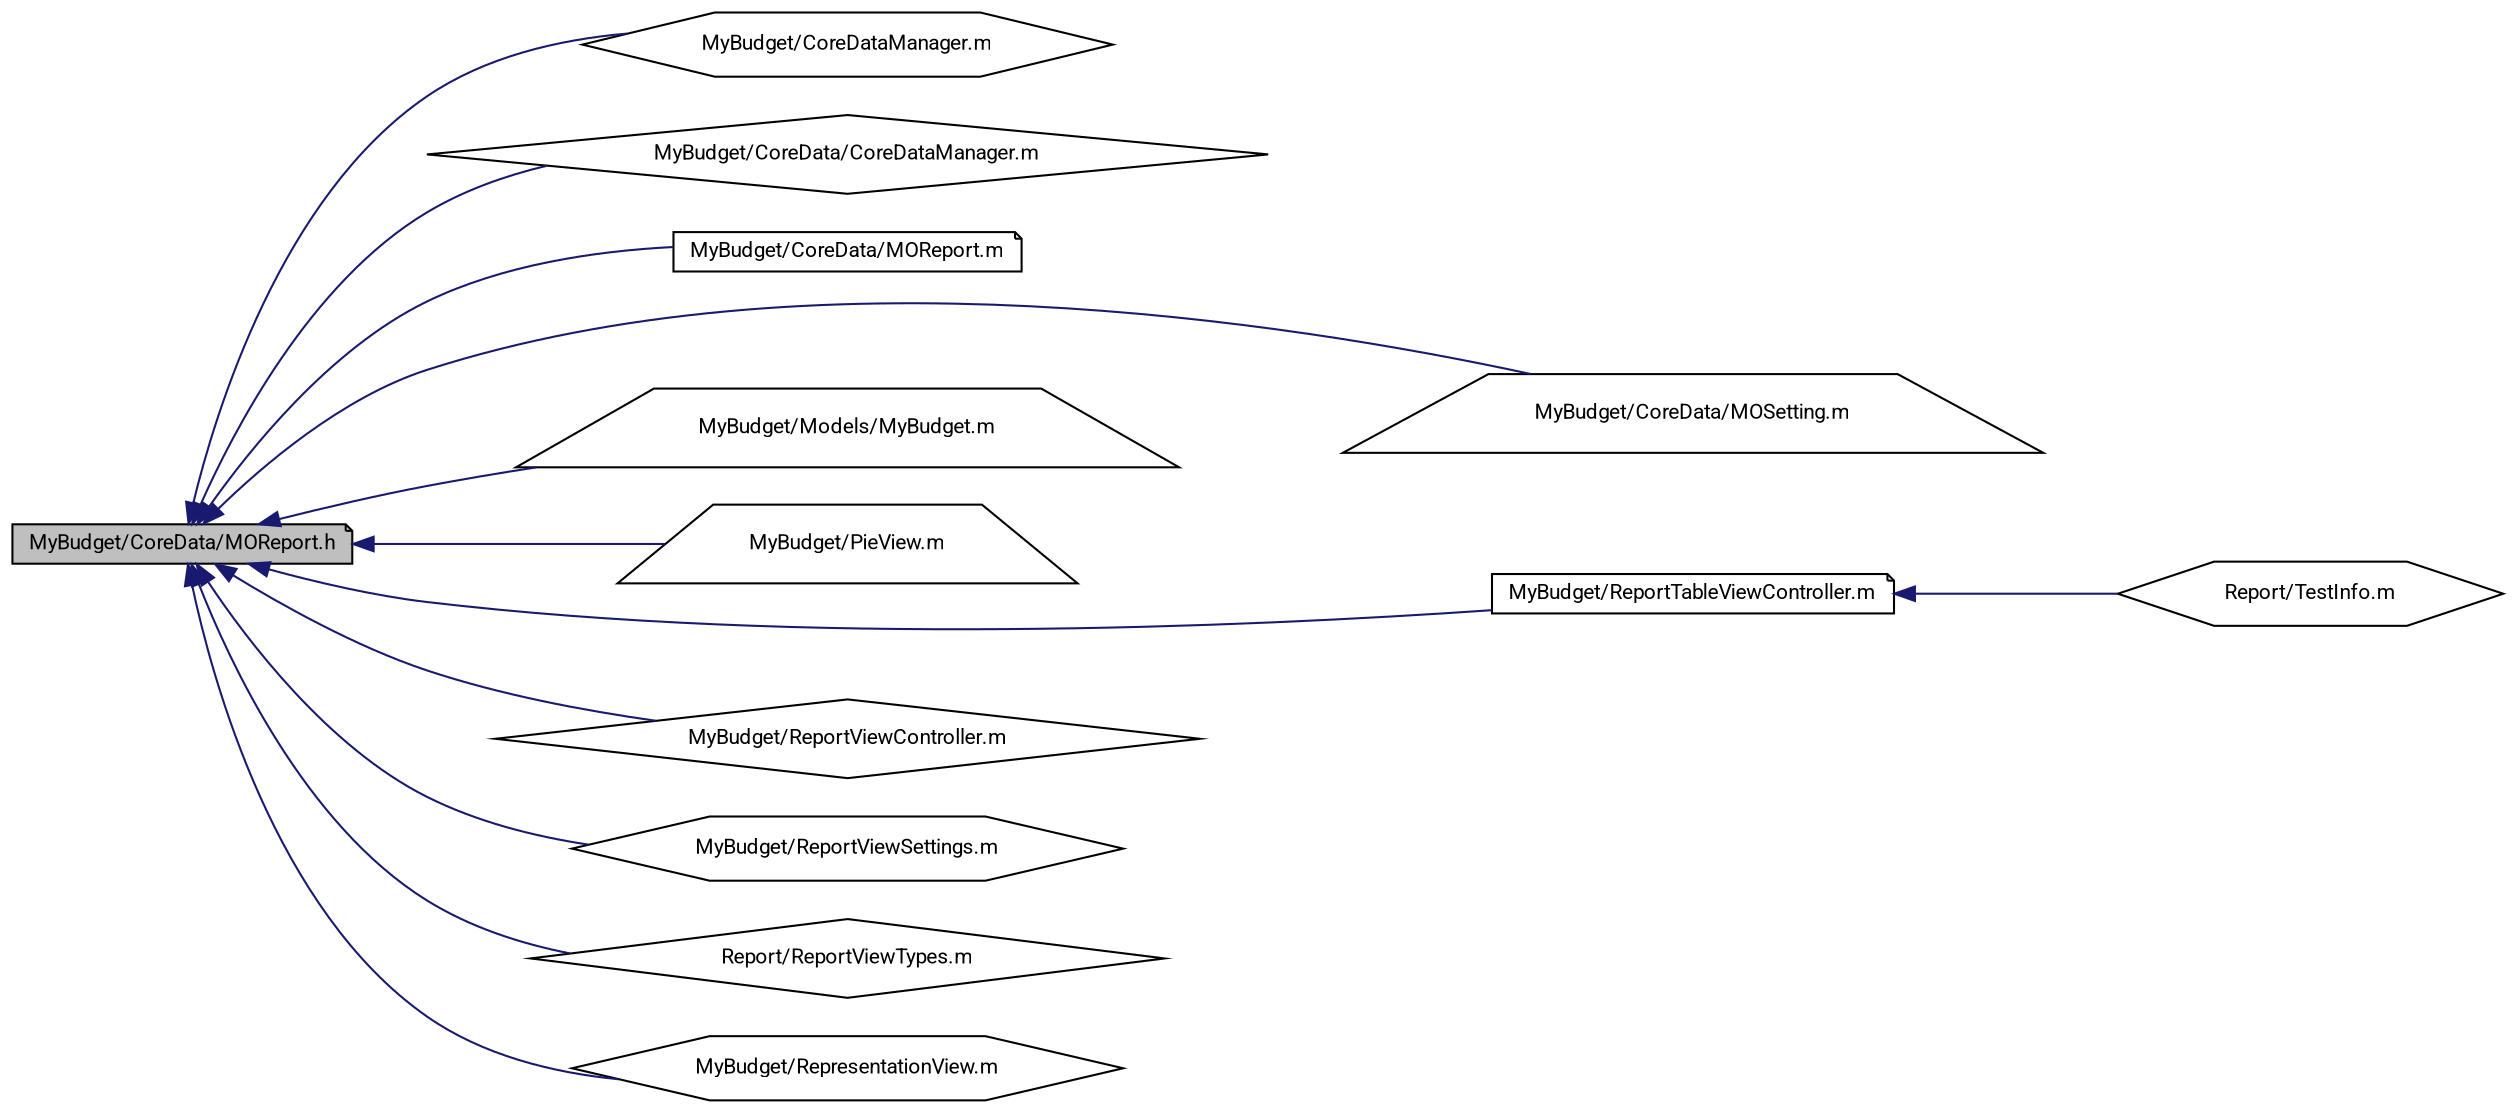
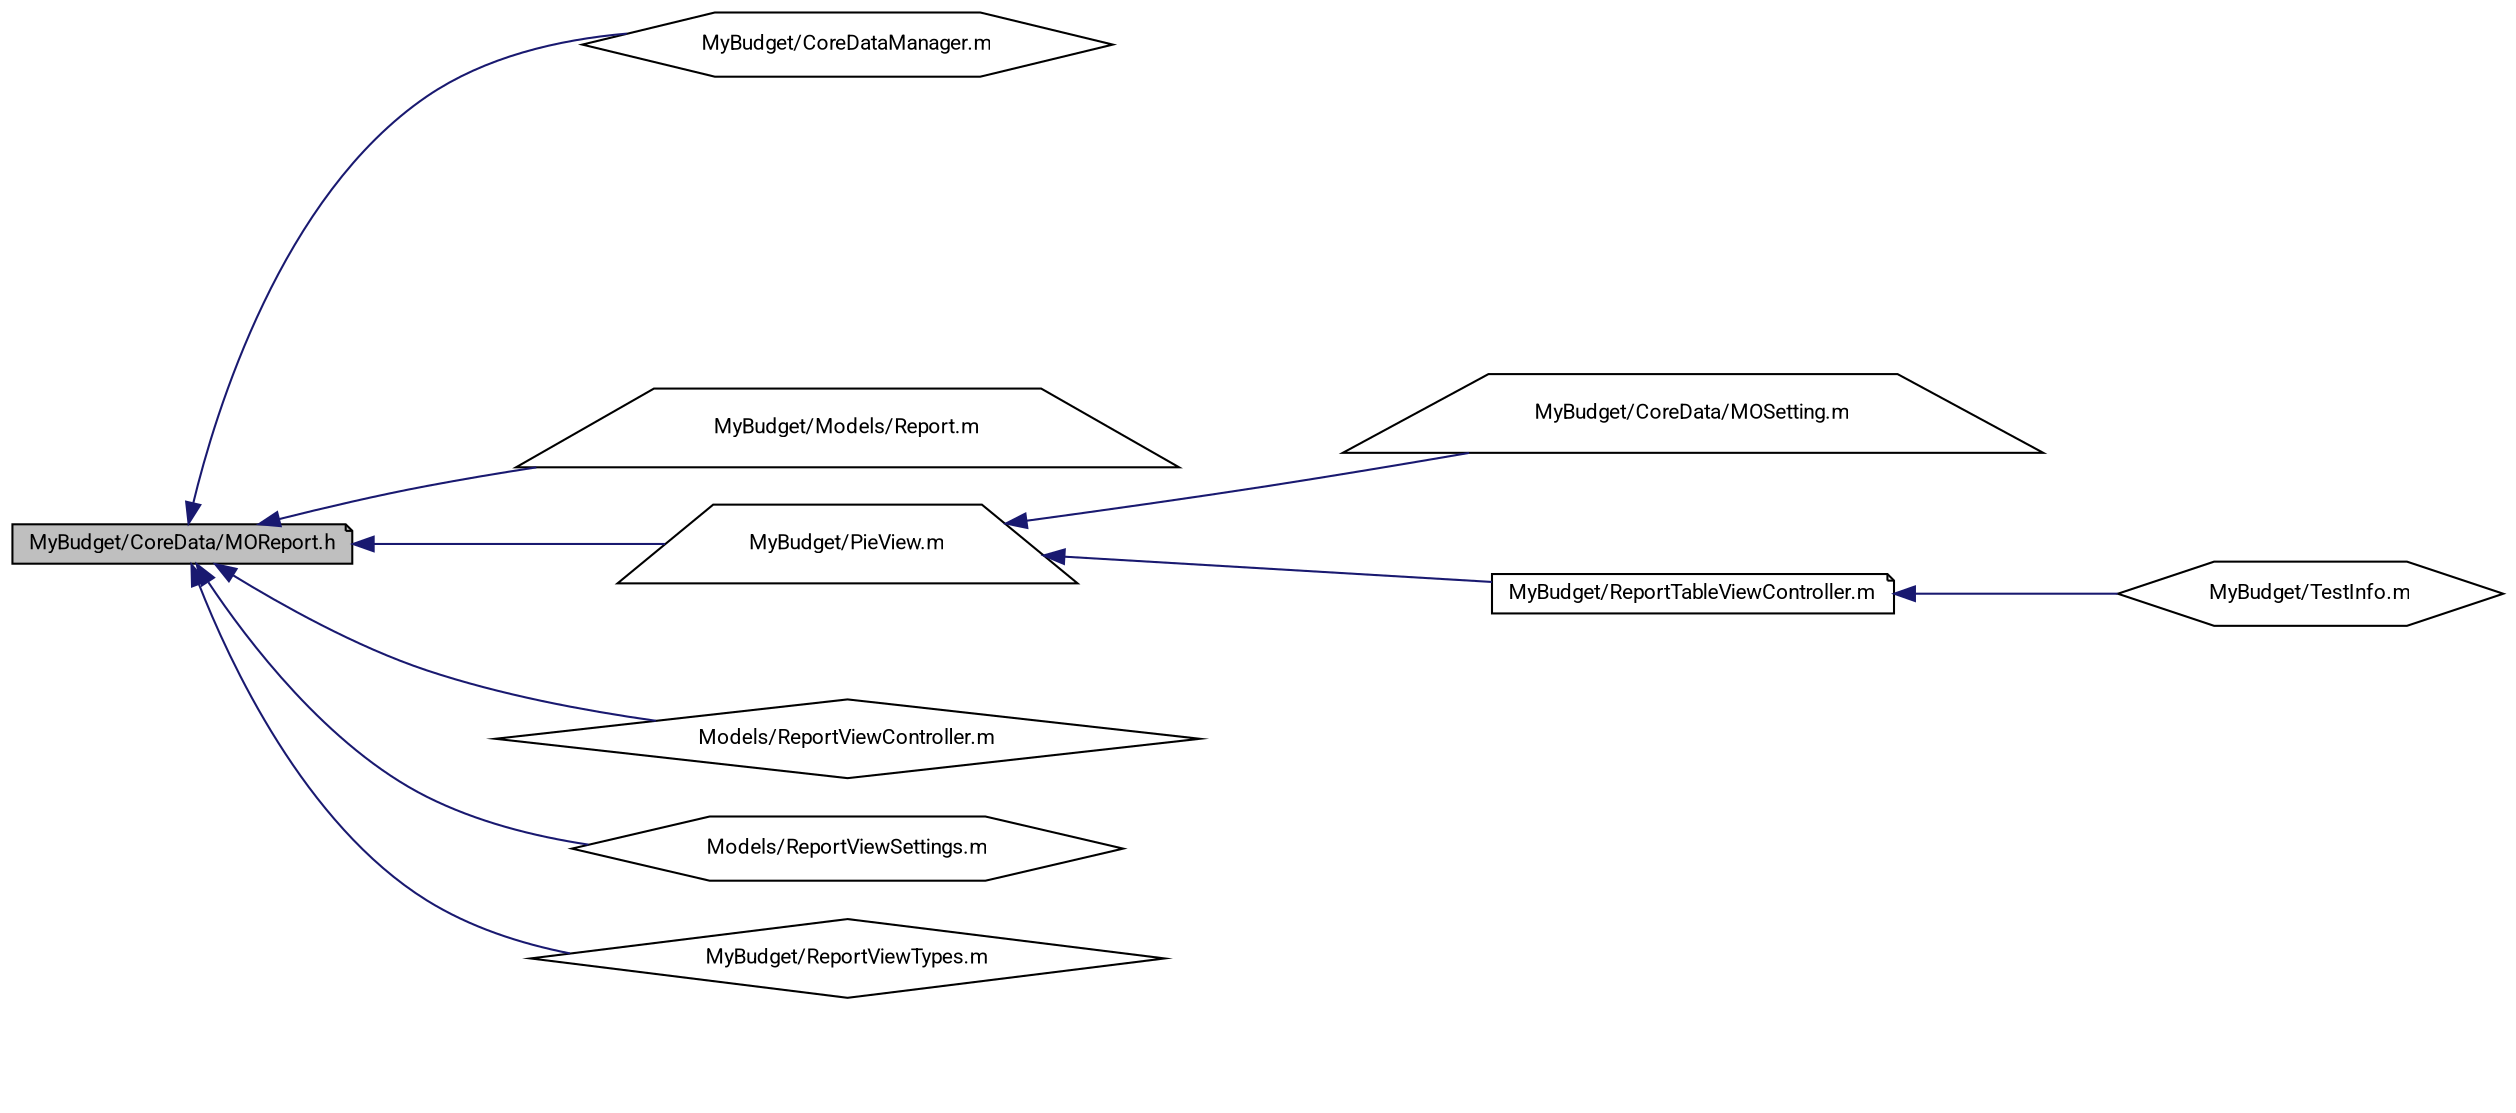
(848, 154) -> none
(848, 252) -> none
(852, 305) -> (1248, 489)
(848, 428) -> (848, 428)
(2311, 594) -> (2311, 594)
(878, 629) -> (1278, 569)
(848, 739) -> (848, 739)
(848, 849) -> (848, 849)
(848, 958) -> (848, 958)
(848, 1068) -> none
